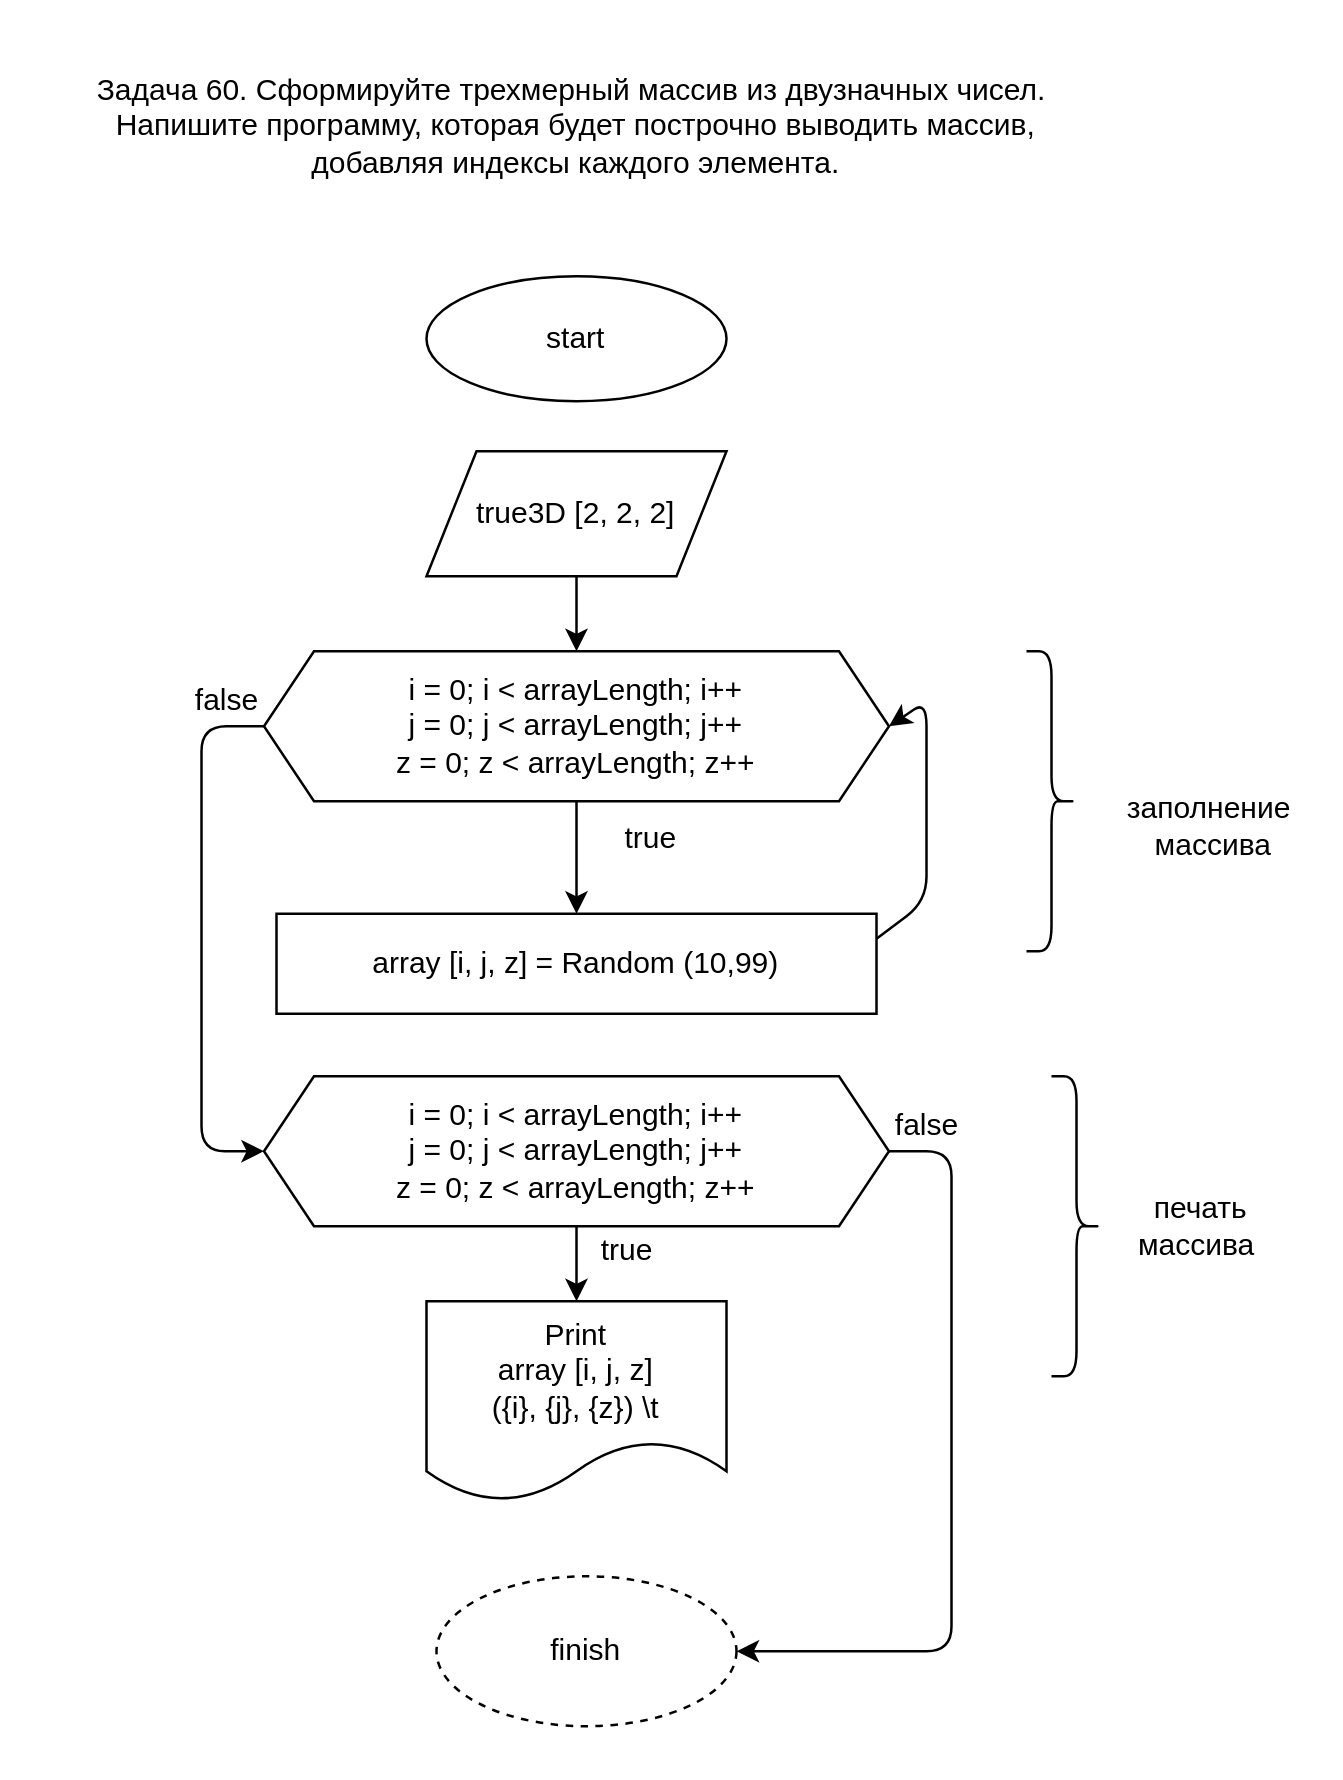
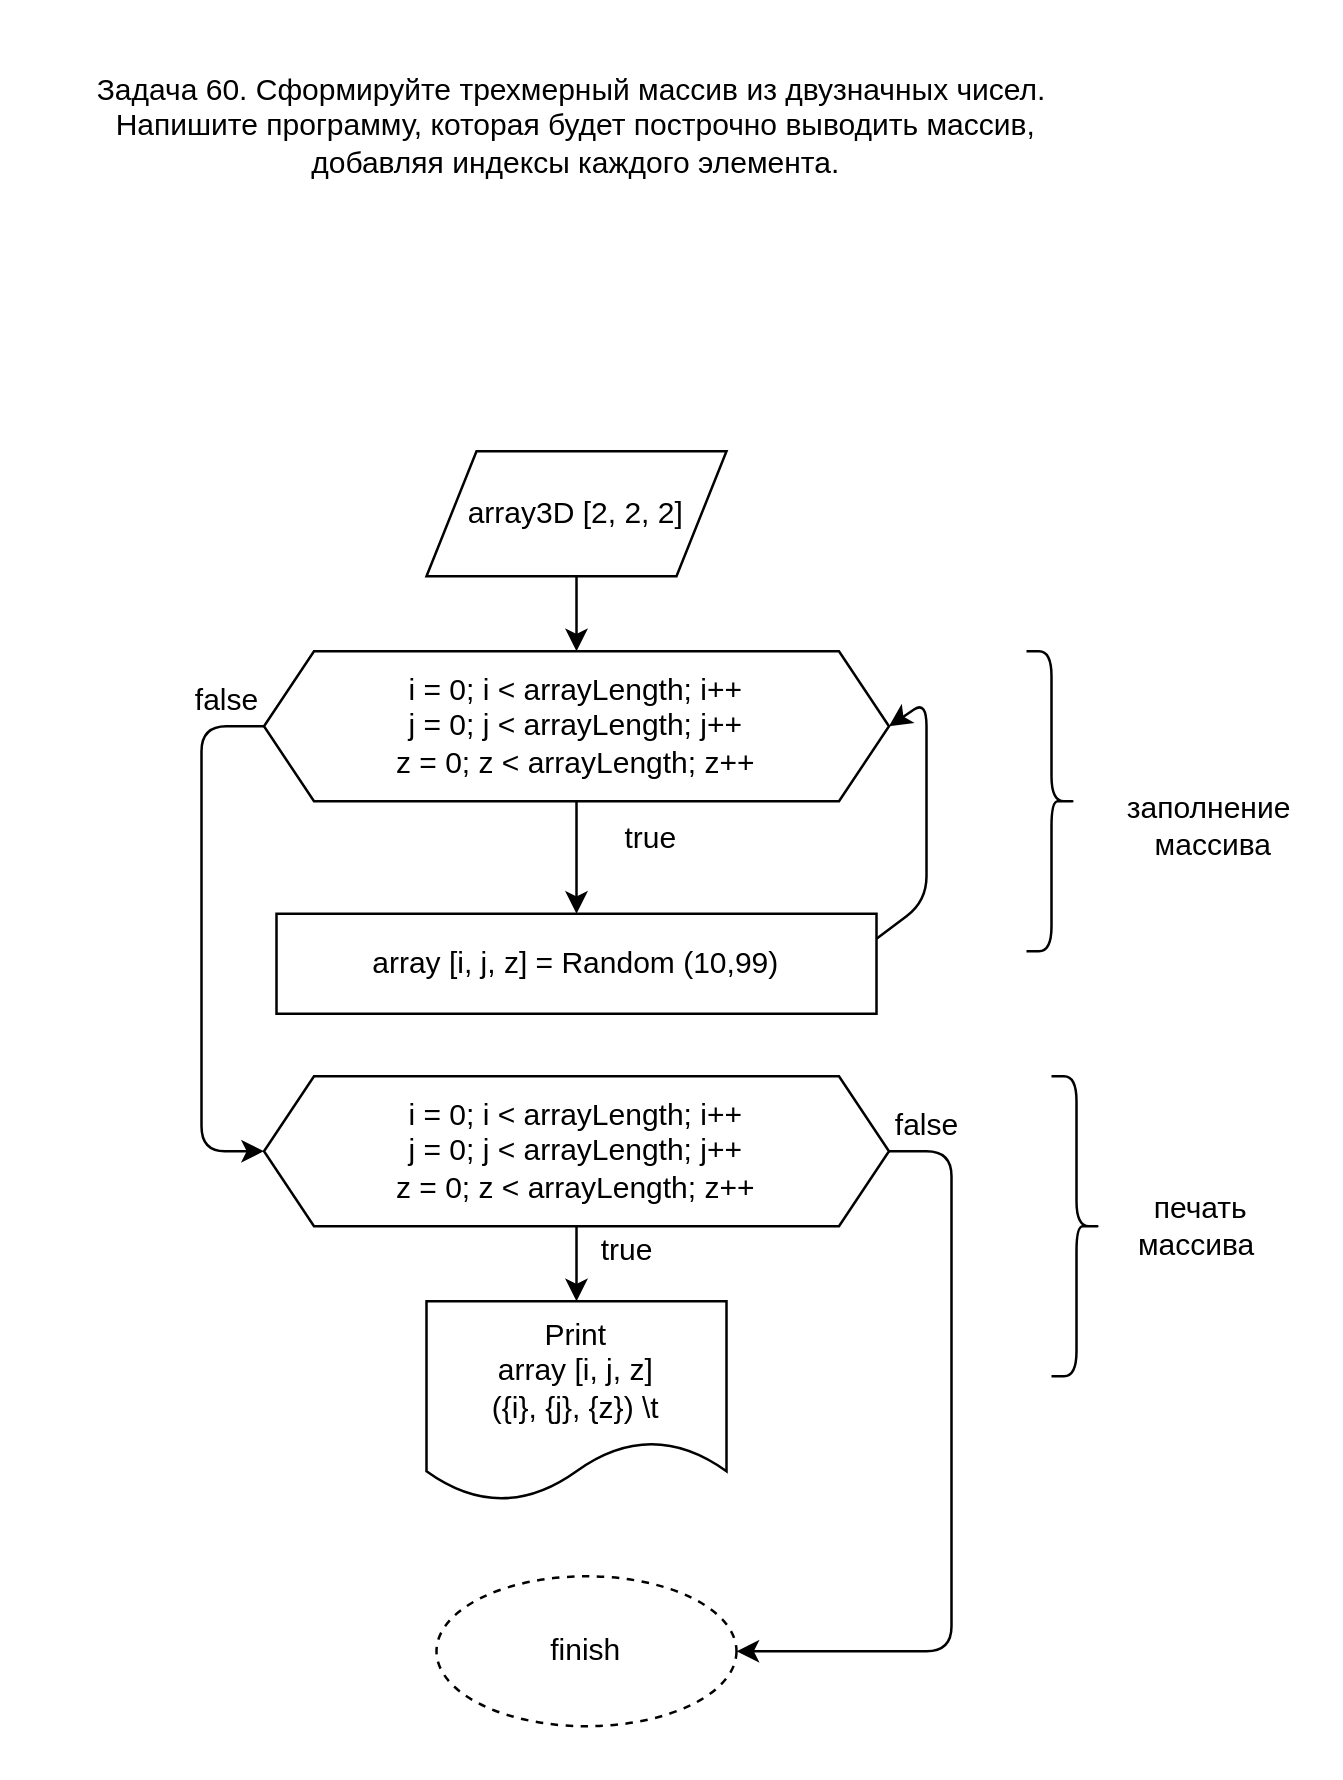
(576, 339) -> none
(576, 514) -> (576, 514)
